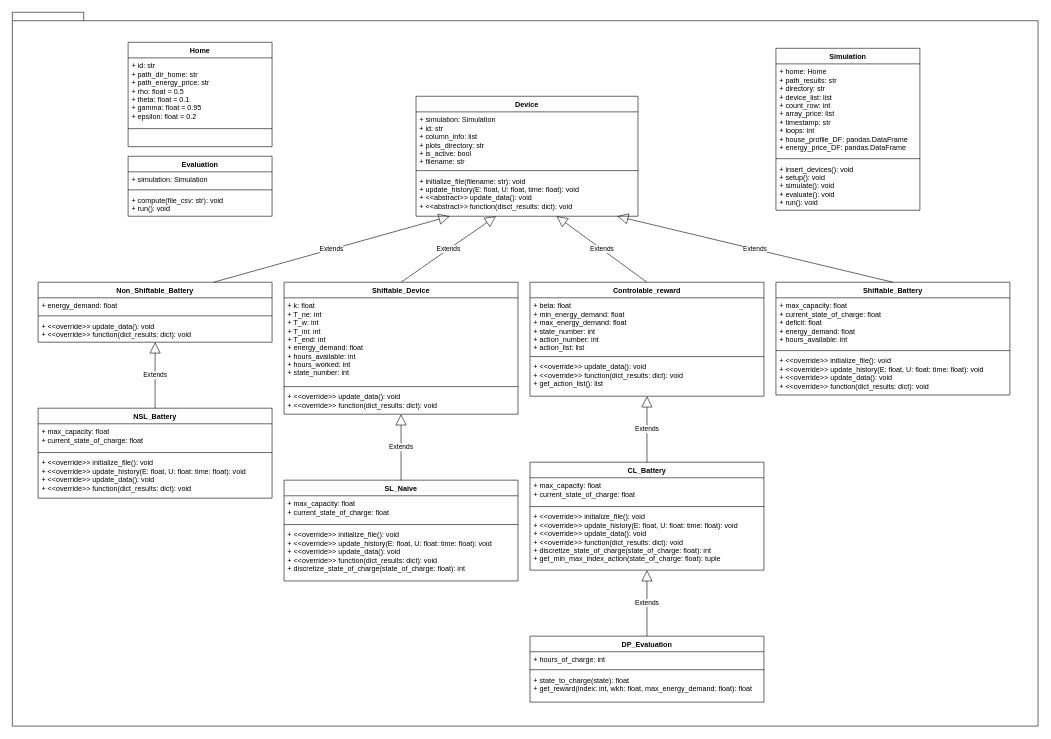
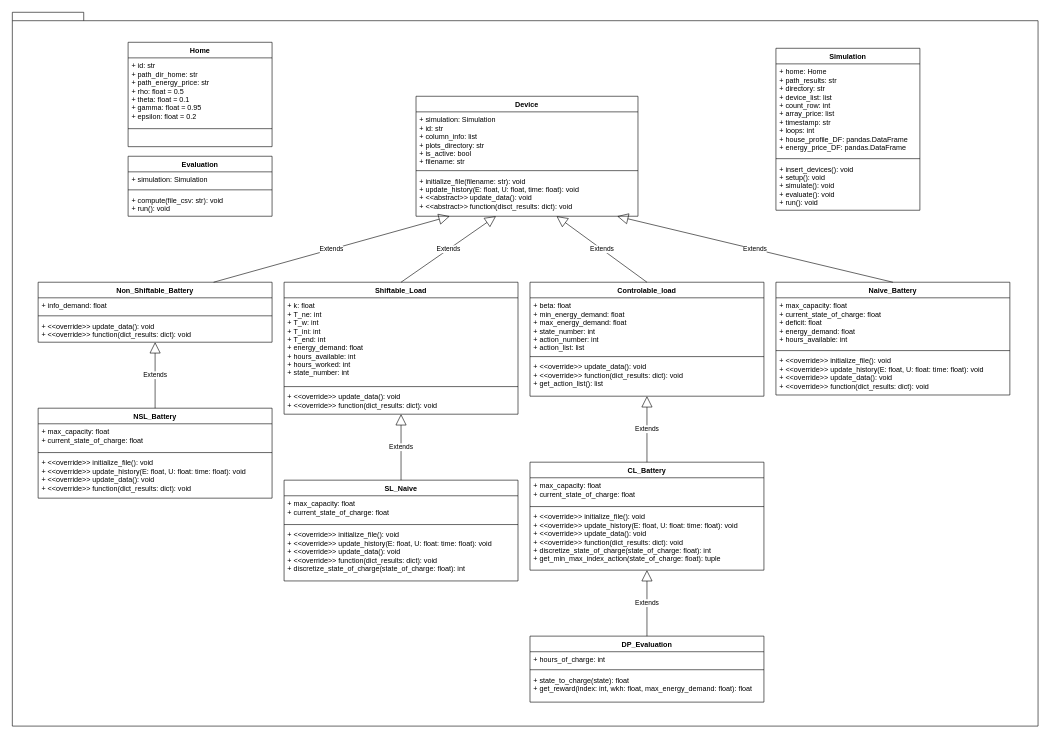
(401, 290) -> (401, 290)
(647, 290) -> (647, 290)
(893, 290) -> (893, 290)
(82, 306) -> (77, 306)
